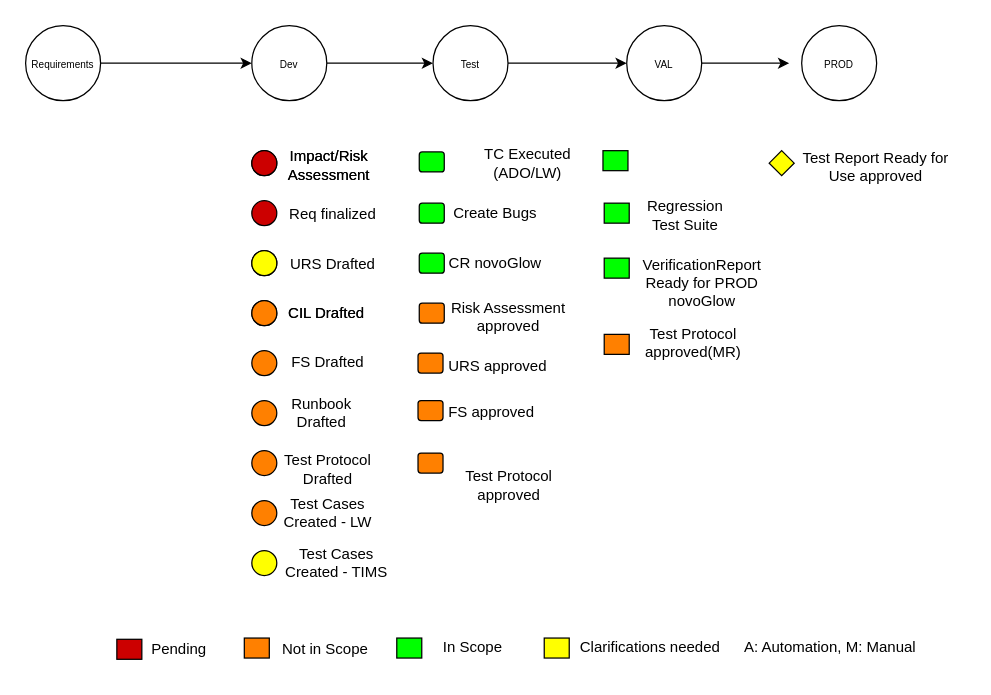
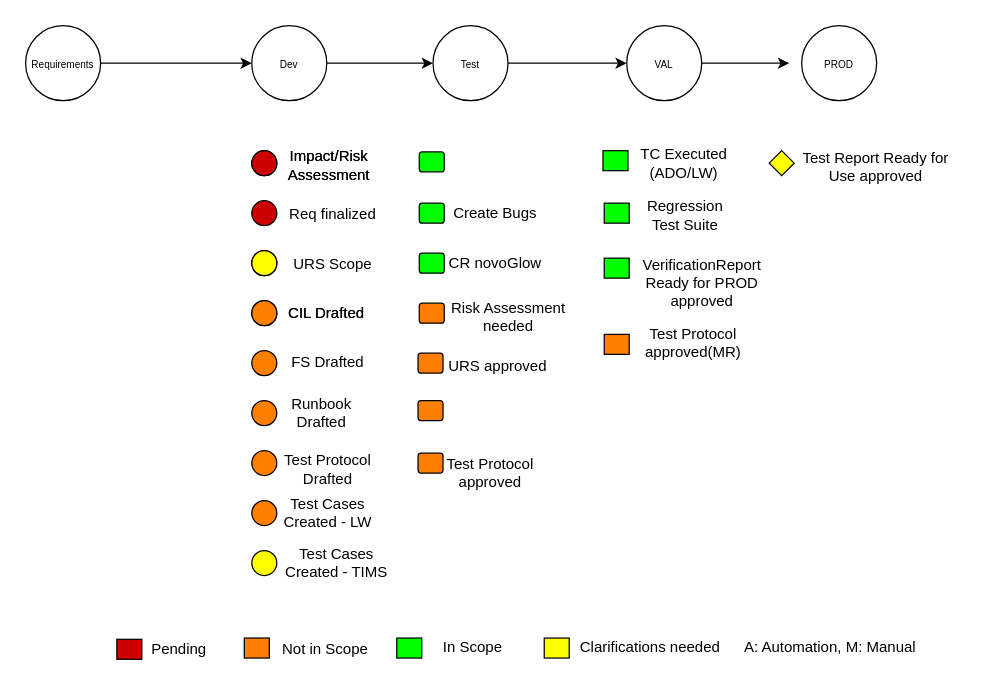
(528, 163) -> (684, 163)
(333, 264) -> (333, 264)
(703, 283) -> (703, 283)
(509, 317) -> (509, 317)
(492, 413) -> none
(509, 486) -> (491, 473)
